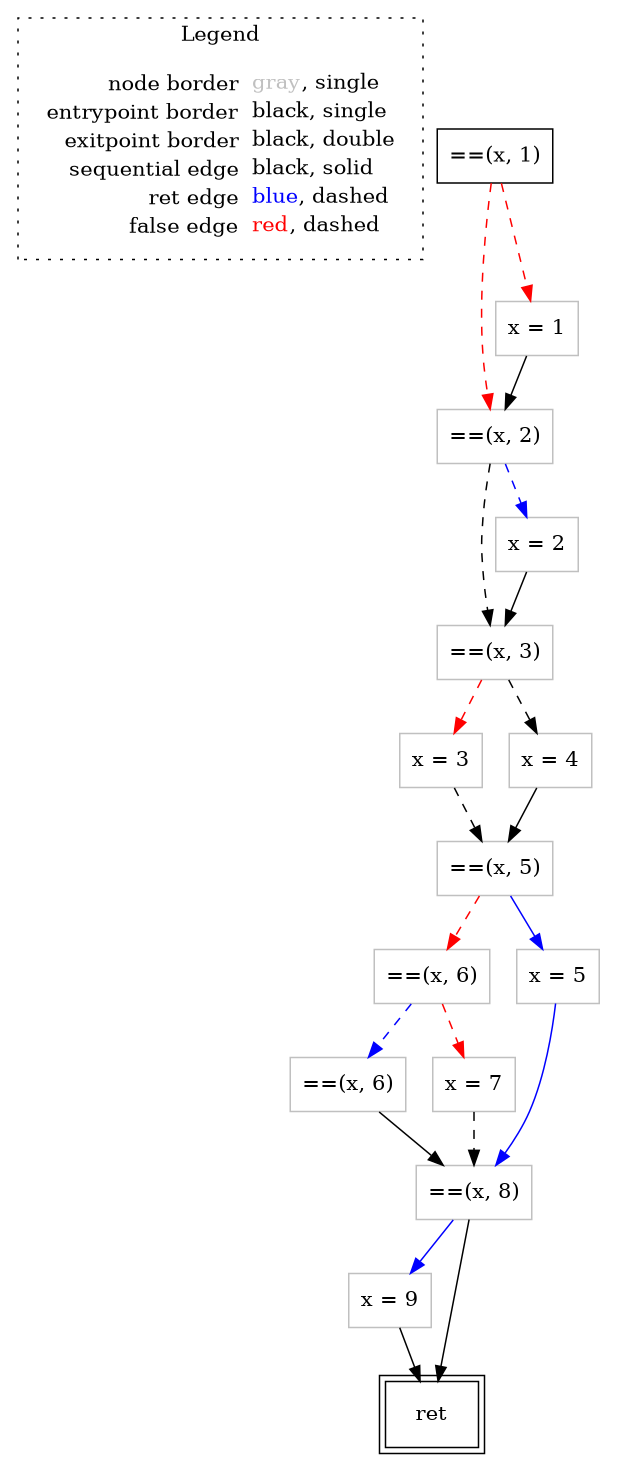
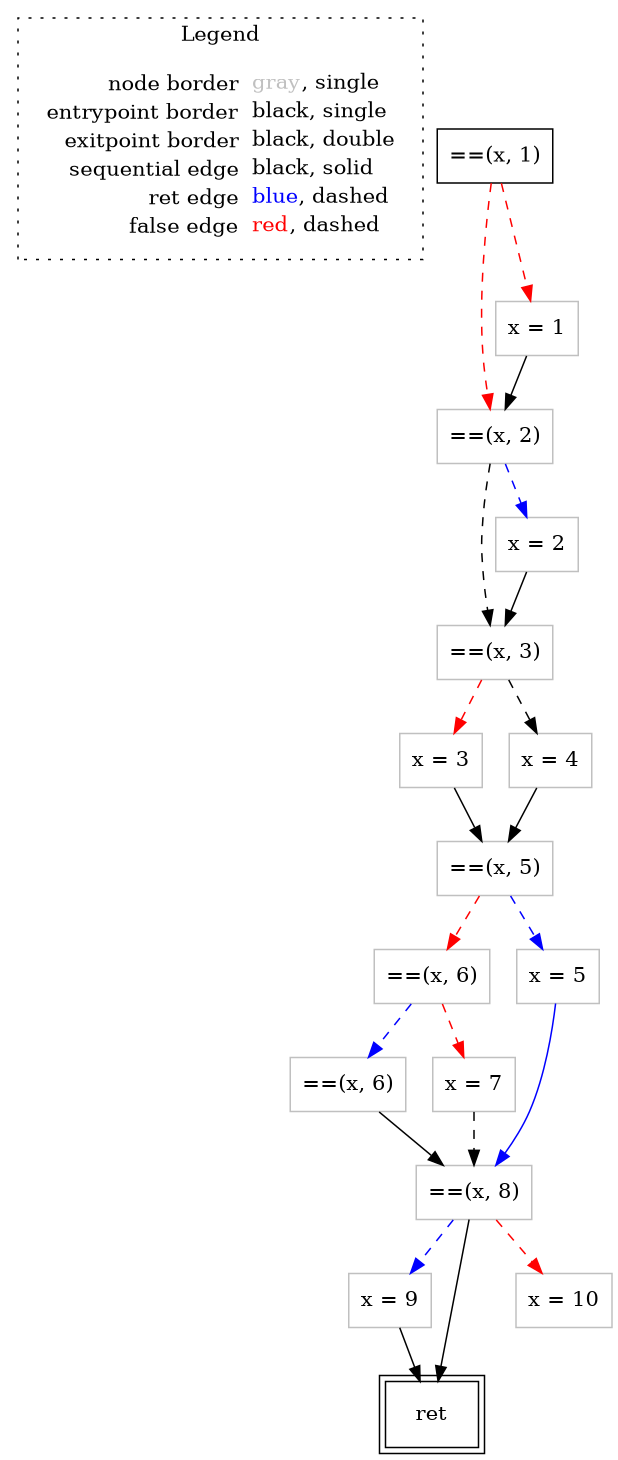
(465, 808) -> (465, 808)
(523, 916) -> (523, 916)
(437, 1241) -> (437, 1241)
none -> (564, 1300)
